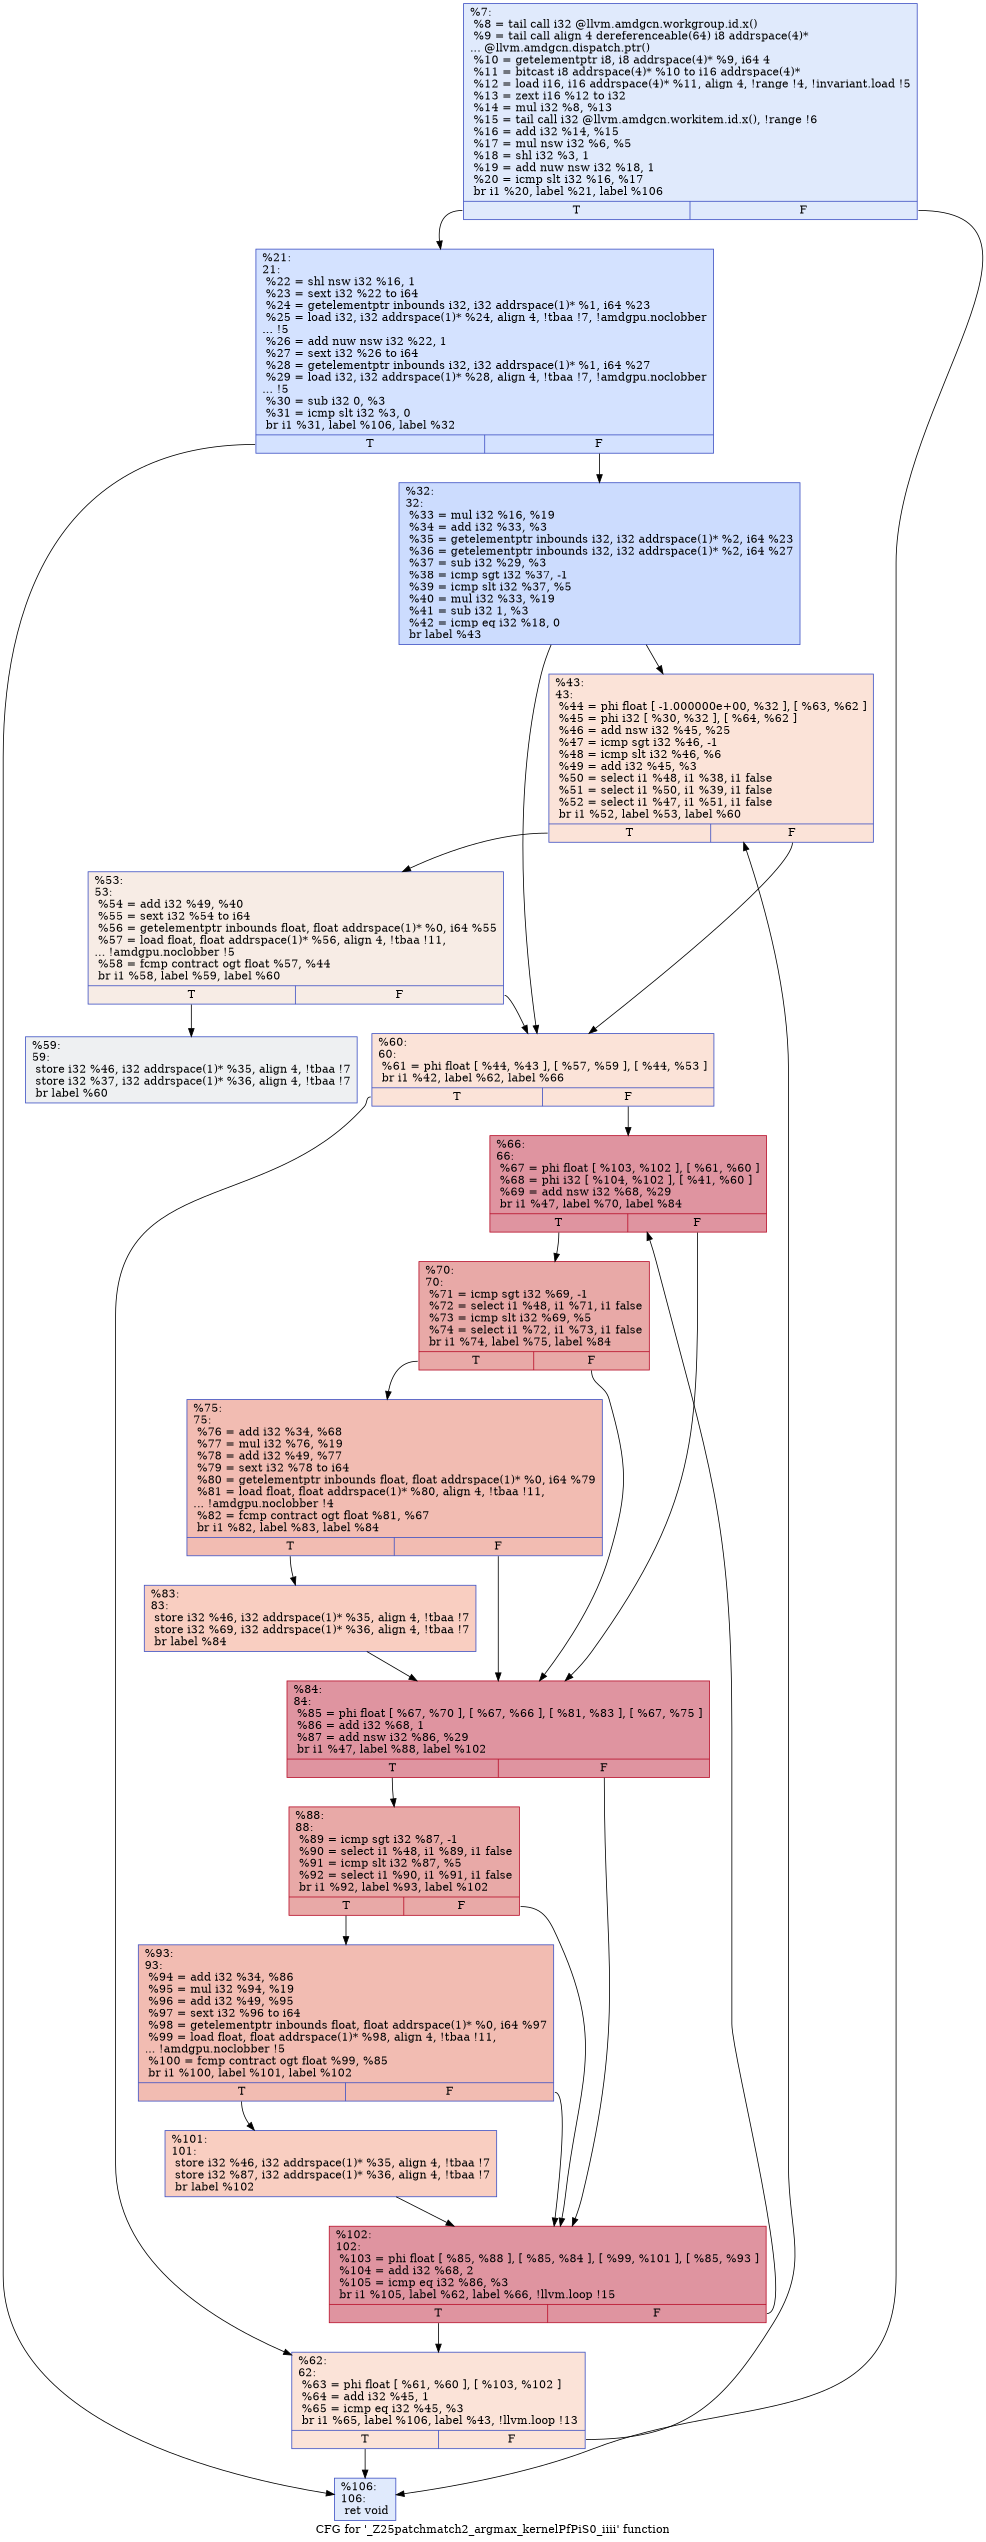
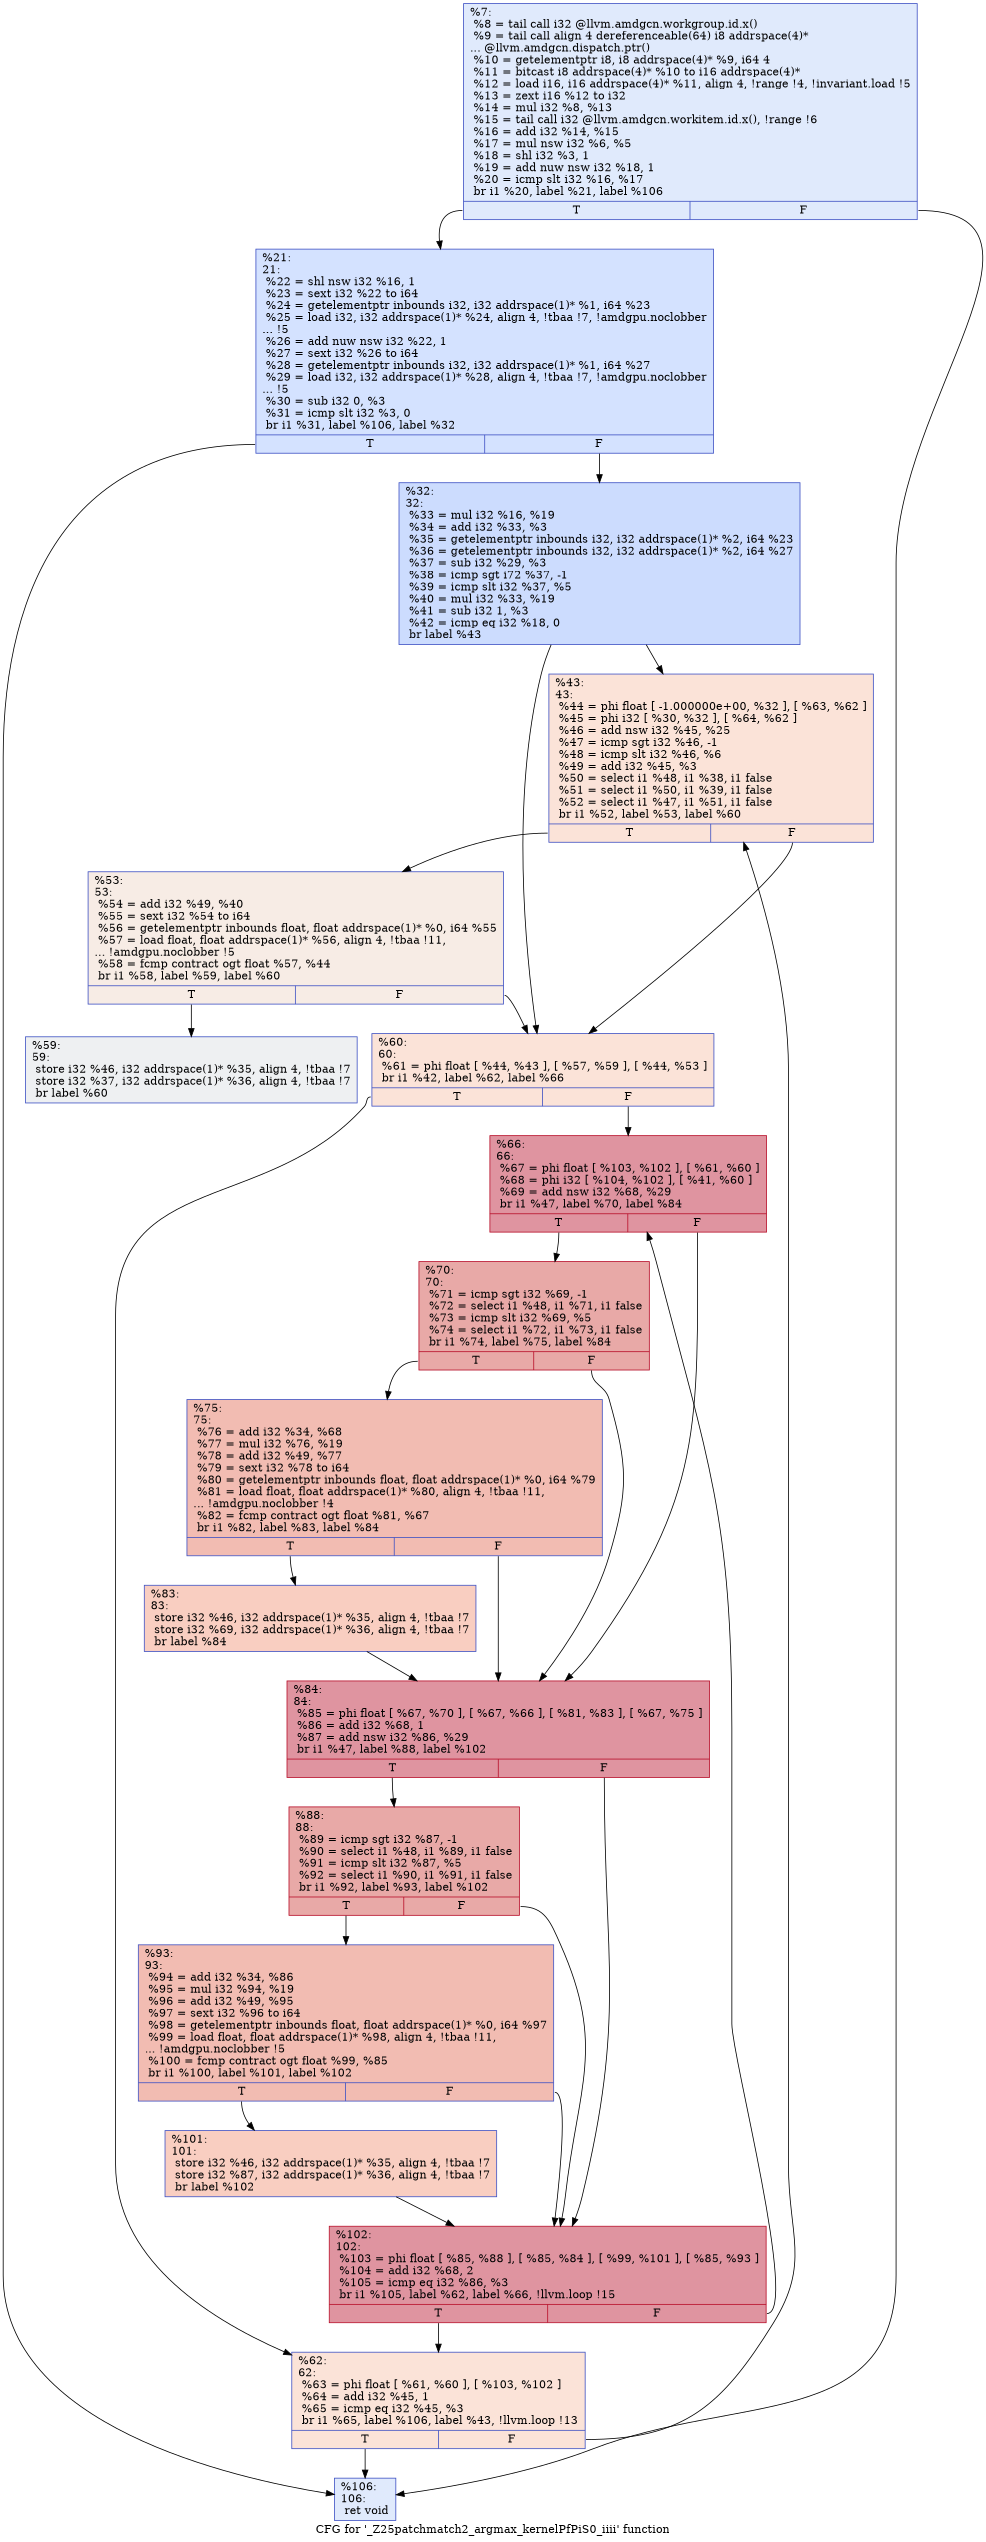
(487, 575) -> (487, 575)
